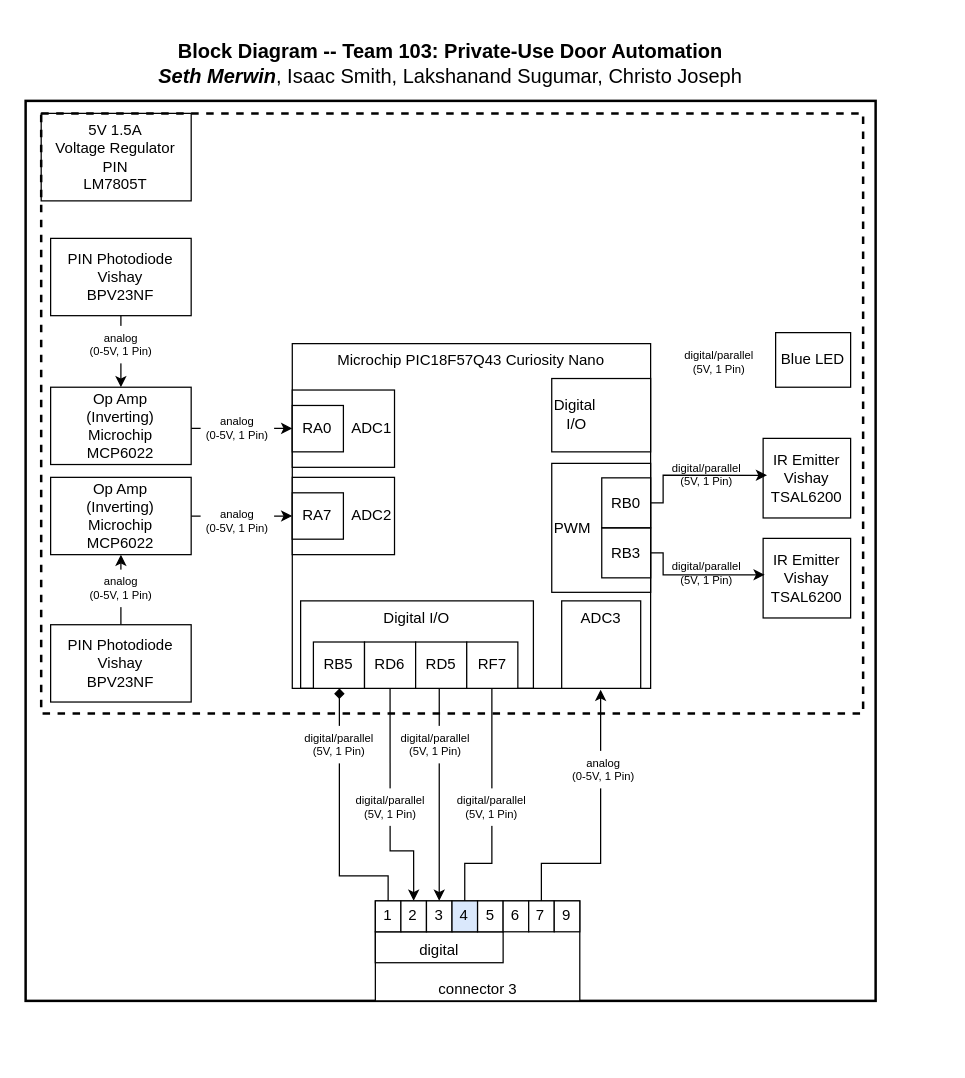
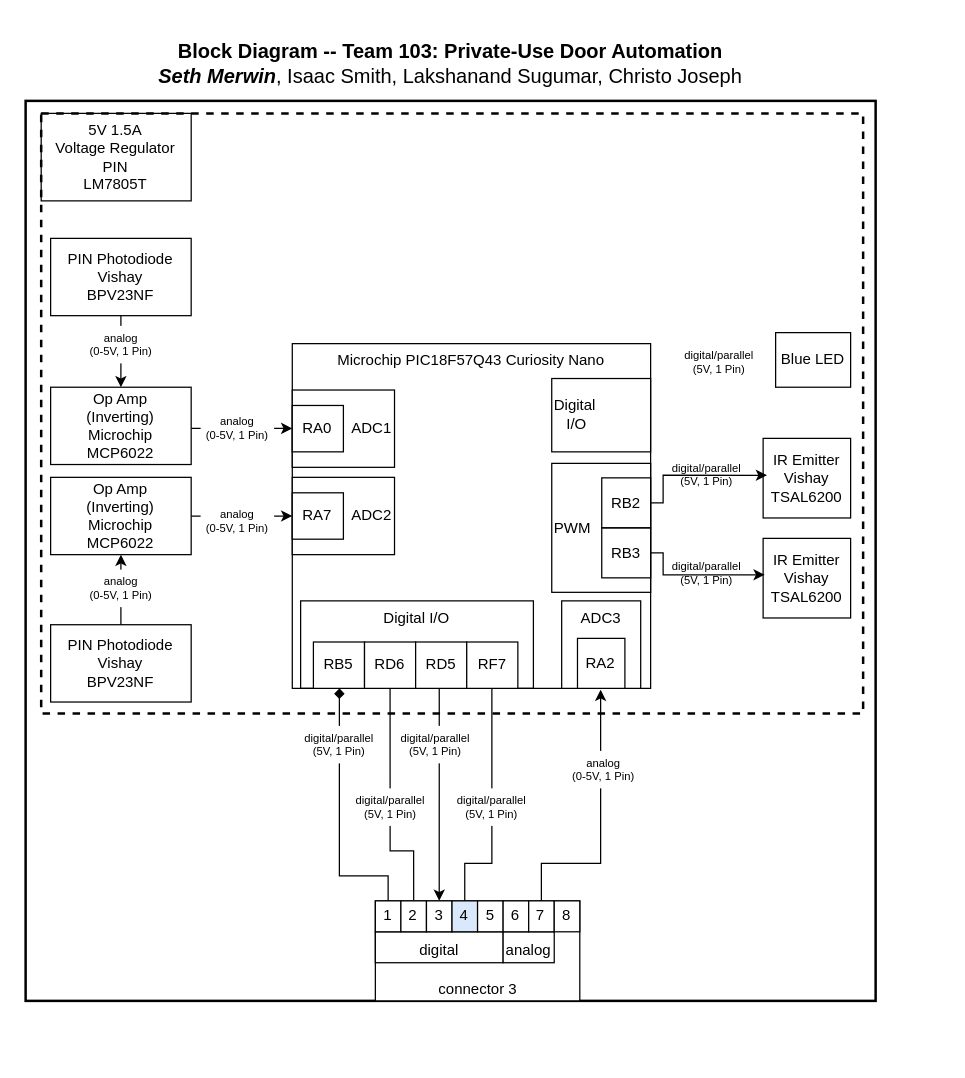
(626, 503) -> (626, 503)
none -> (601, 663)
(414, 891) -> (414, 894)
(567, 916) -> (567, 916)
none -> (529, 947)
